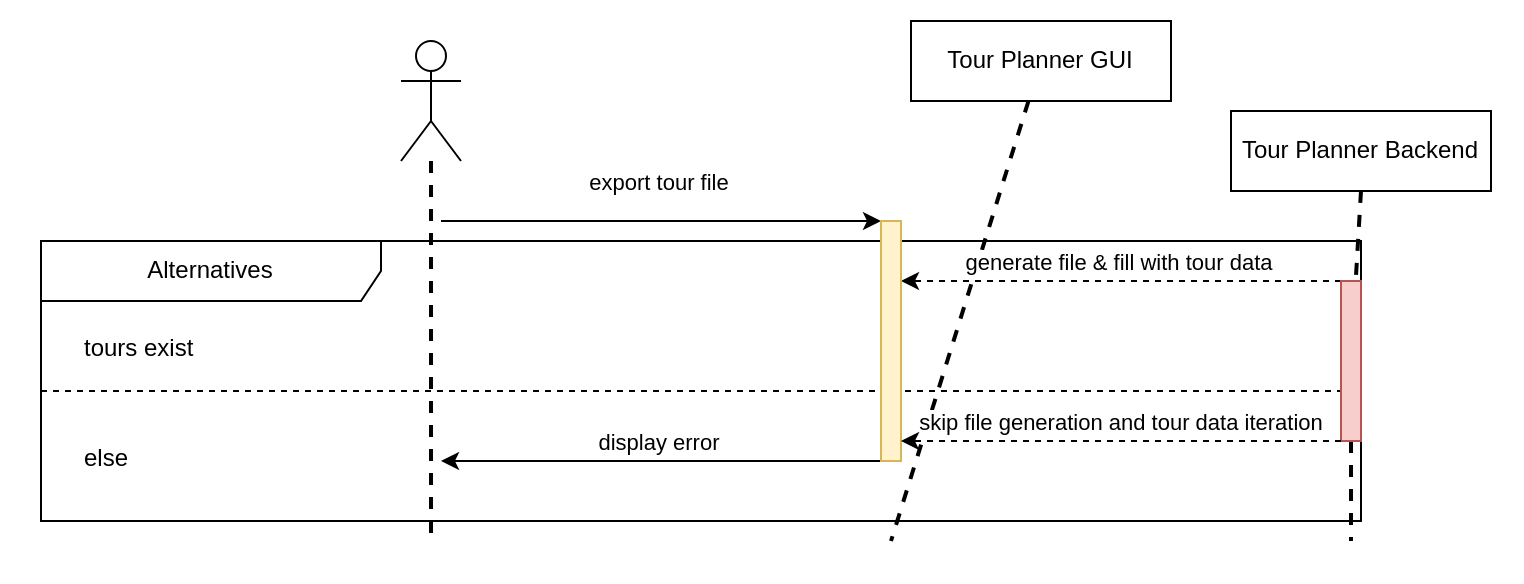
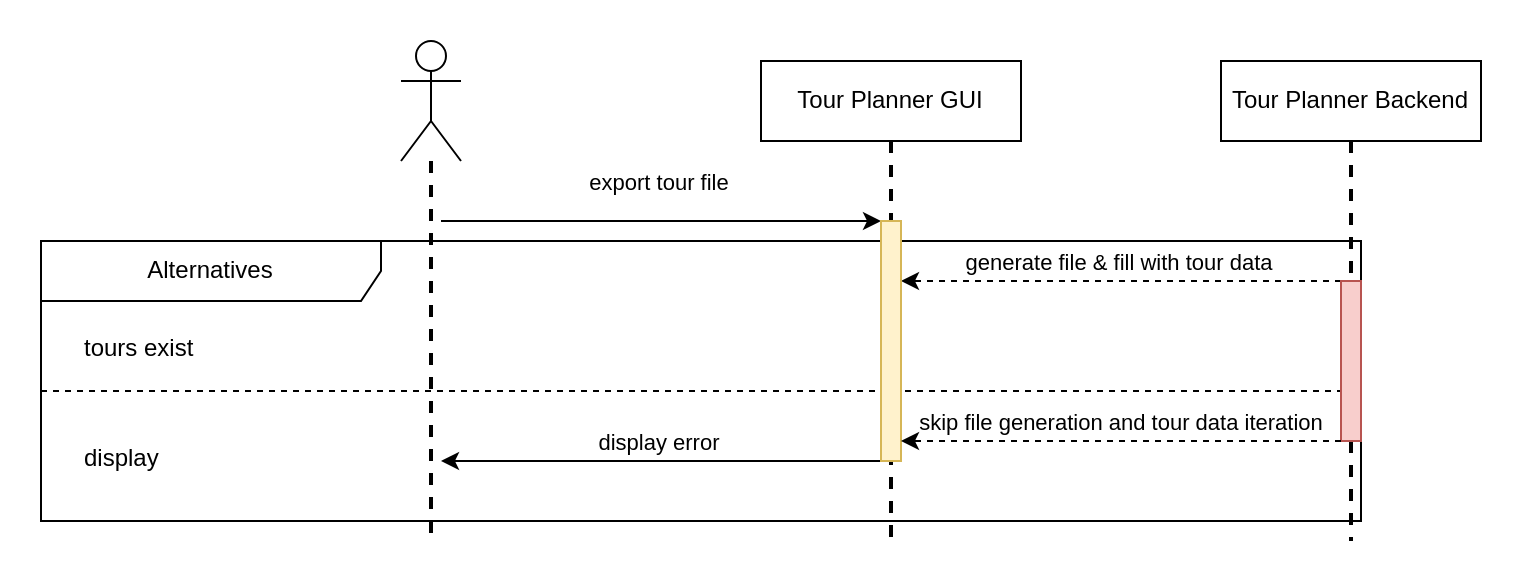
(1041, 61) -> (891, 101)
(1361, 151) -> (1351, 101)
(109, 459) -> (126, 459)
